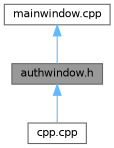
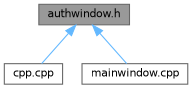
(57, 50) -> (113, 48)
